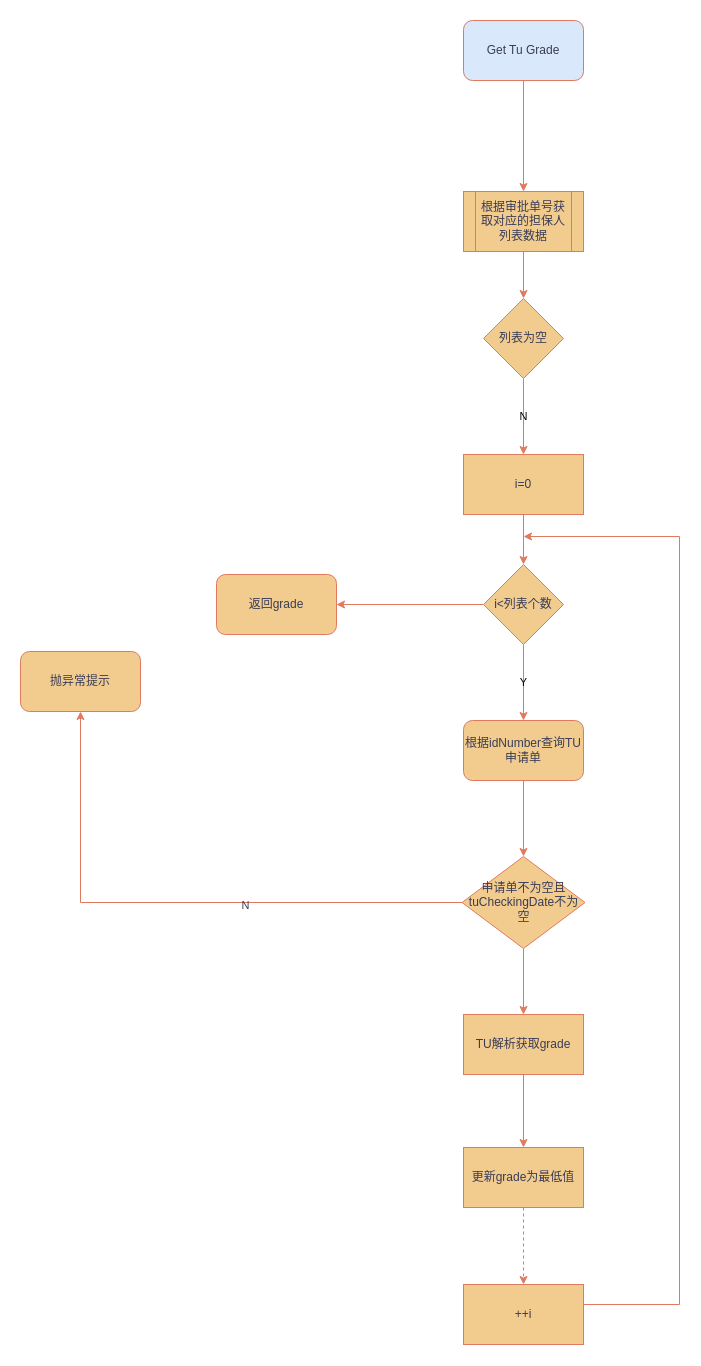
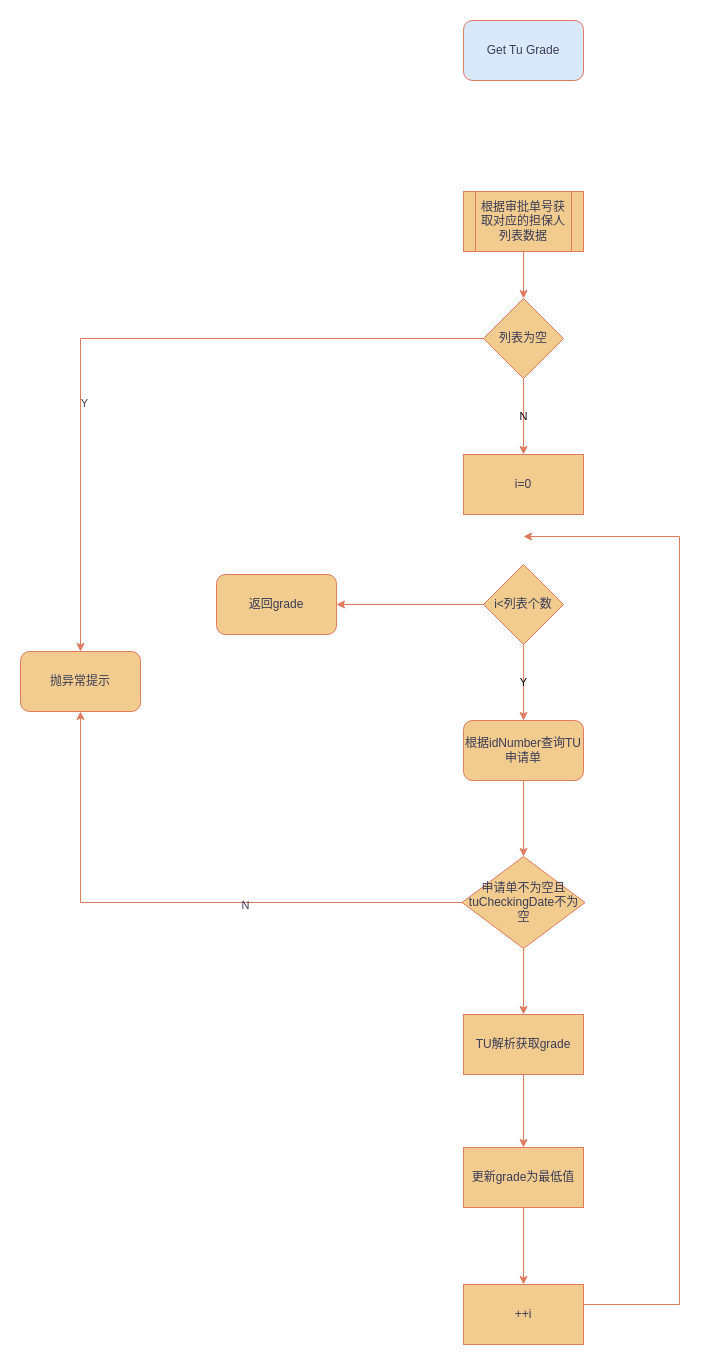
(524, 133) -> none
none -> (130, 339)
(524, 536) -> none
(524, 1243) -> (524, 1243)
